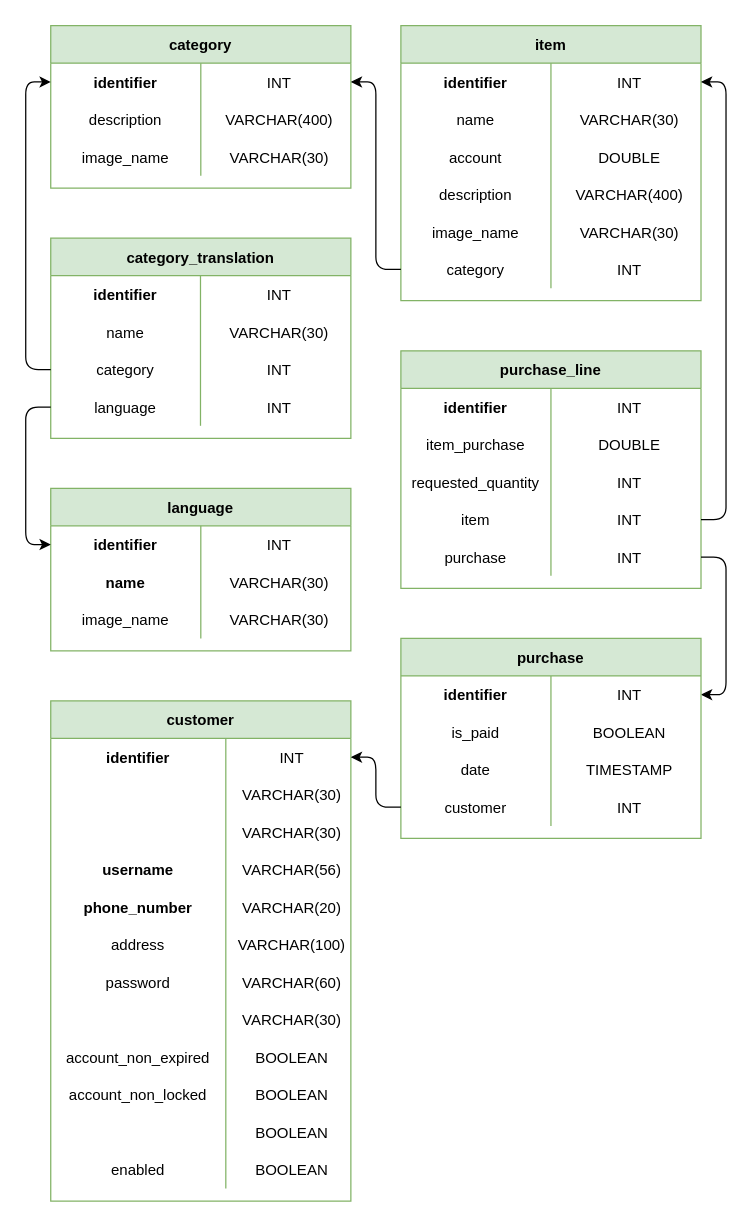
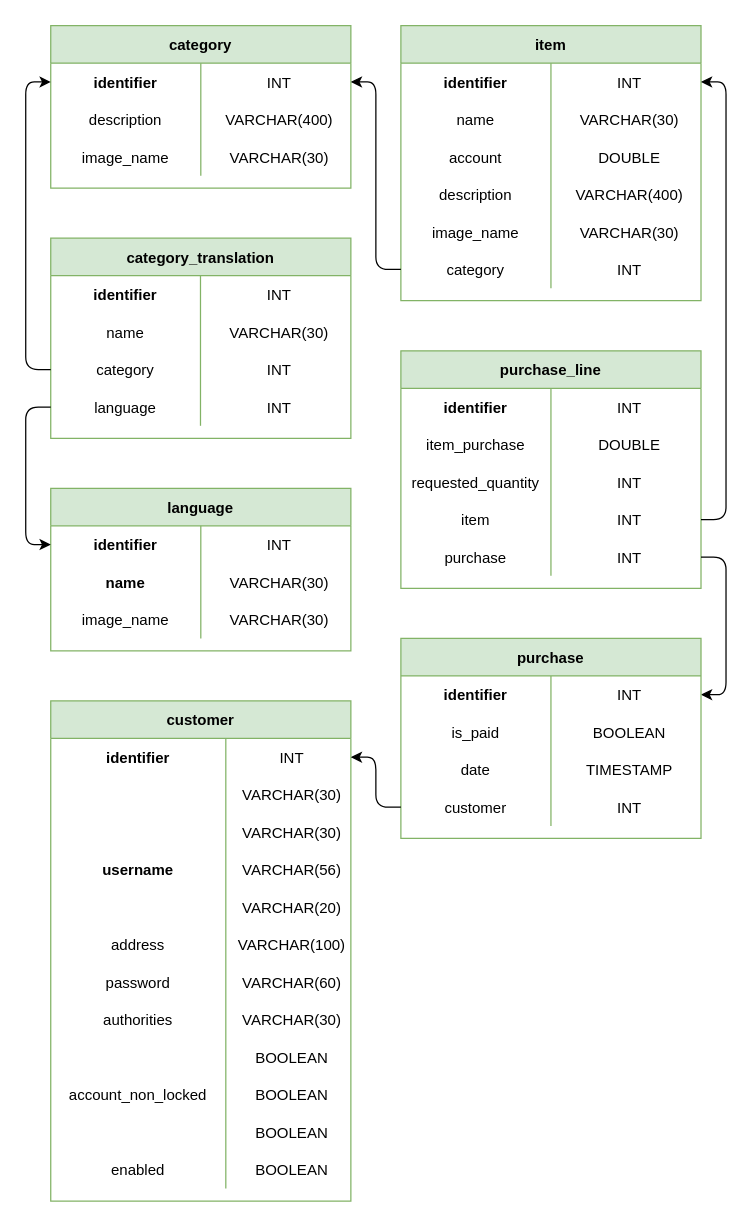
(138, 907) -> none
none -> (138, 1019)
(138, 1057) -> none
